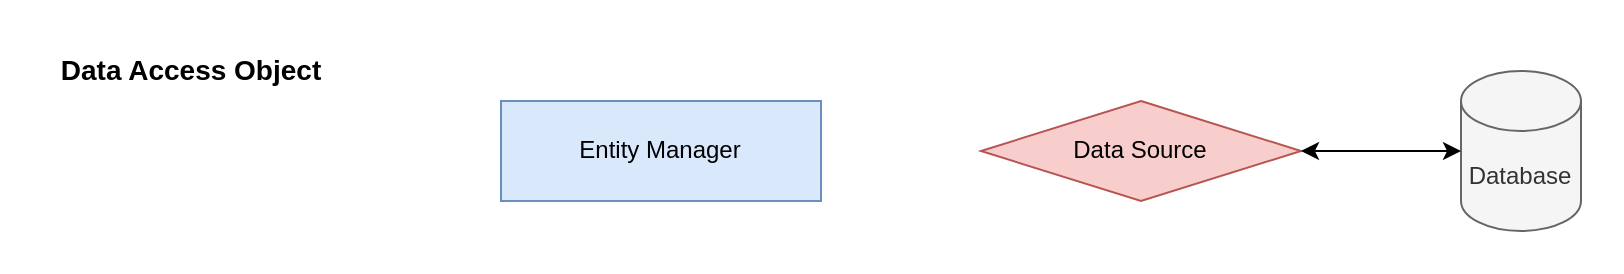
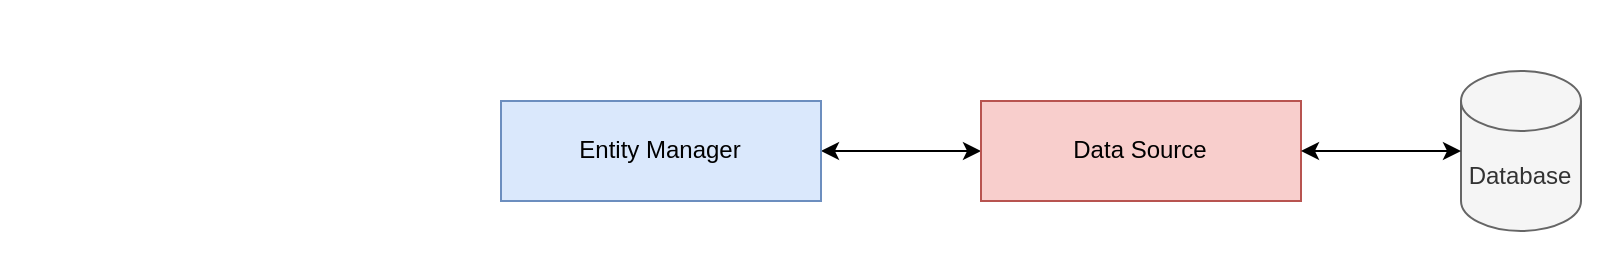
(191, 71) -> none
none -> (901, 151)
(1141, 151) -> (1141, 151)
